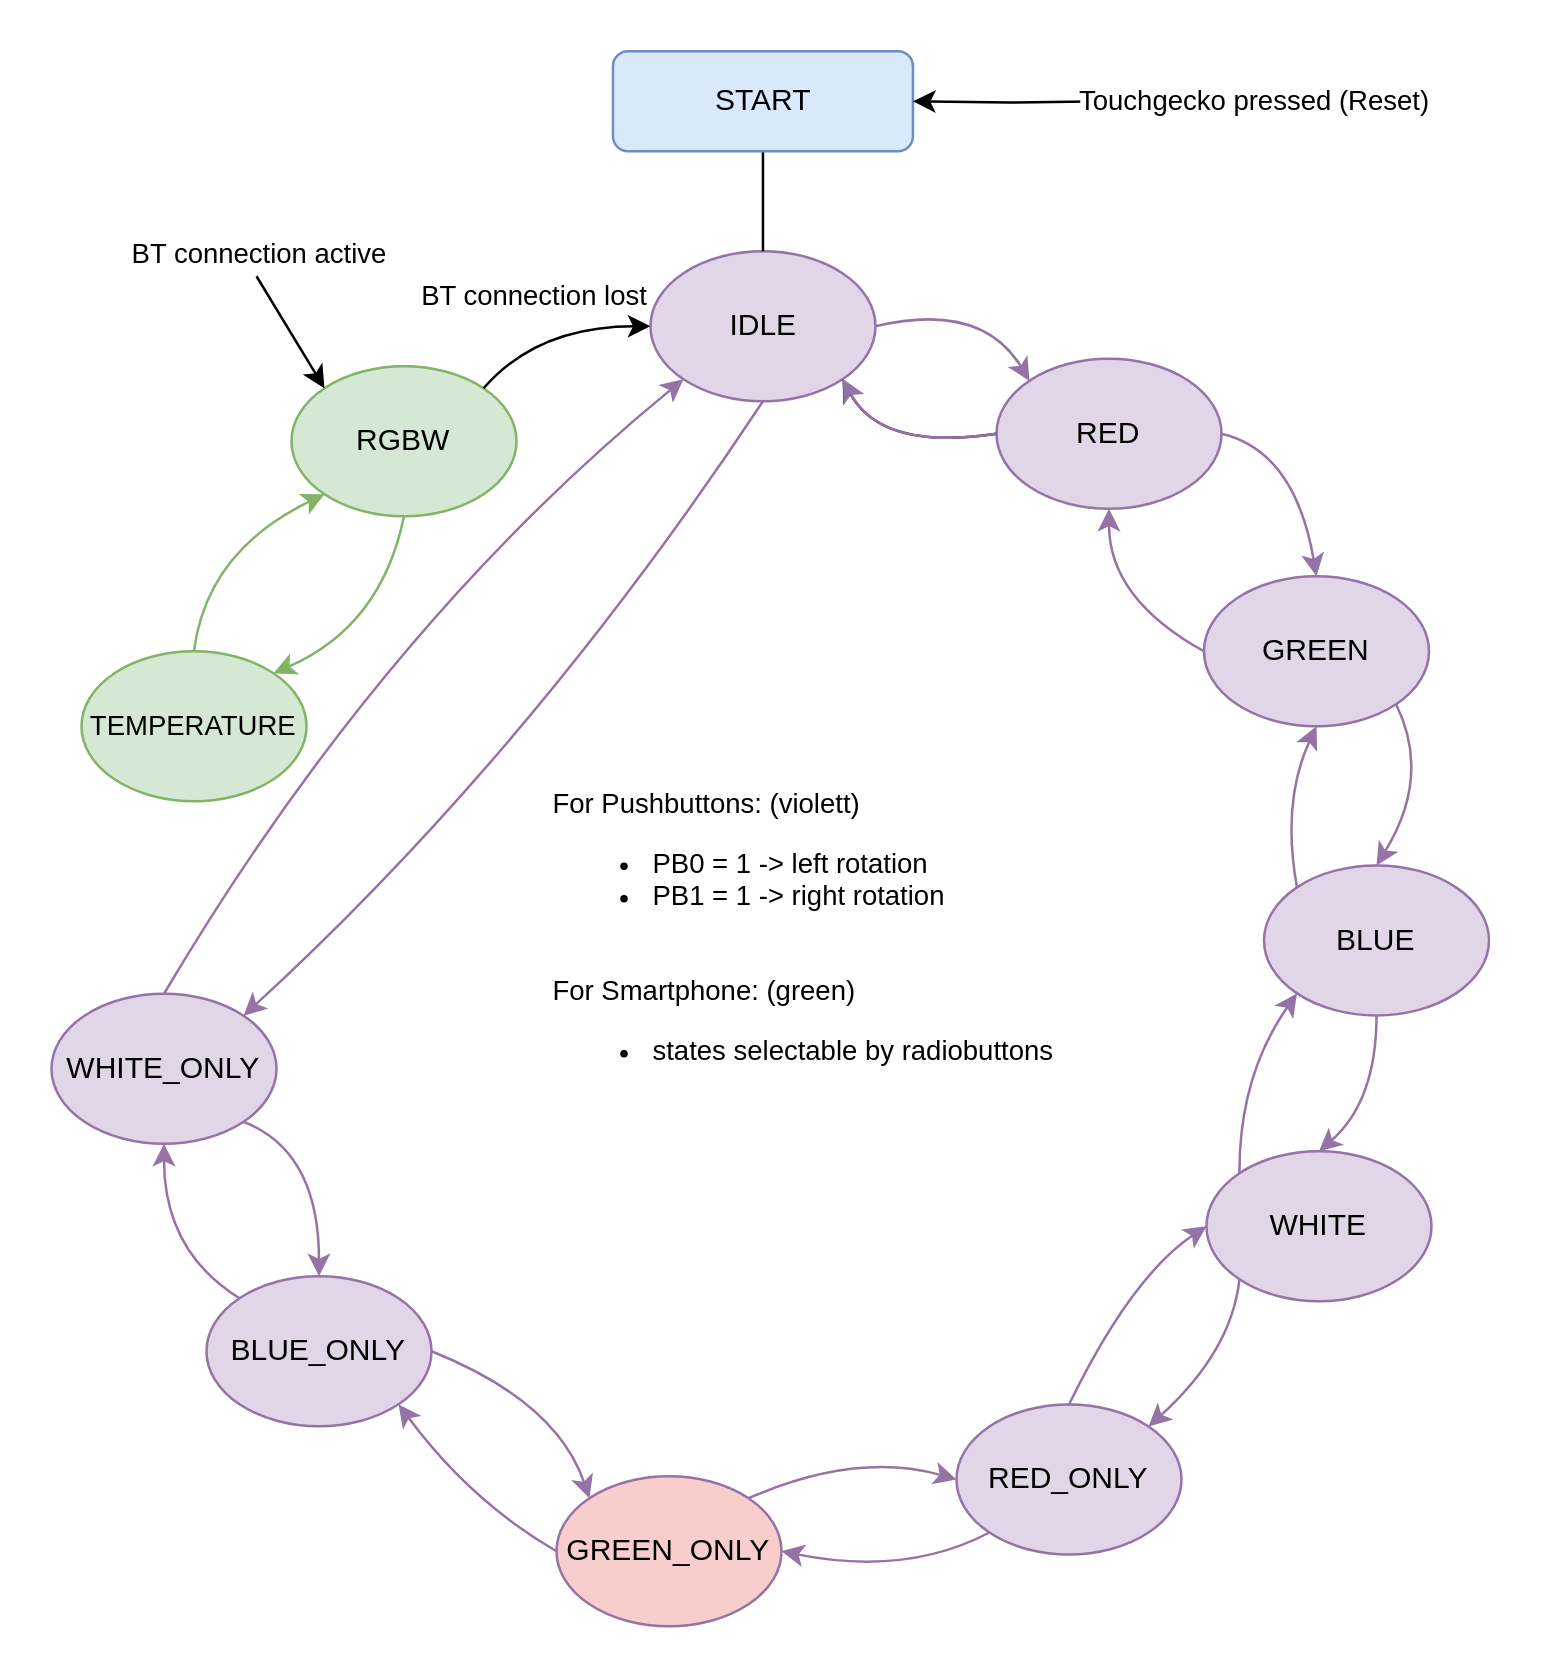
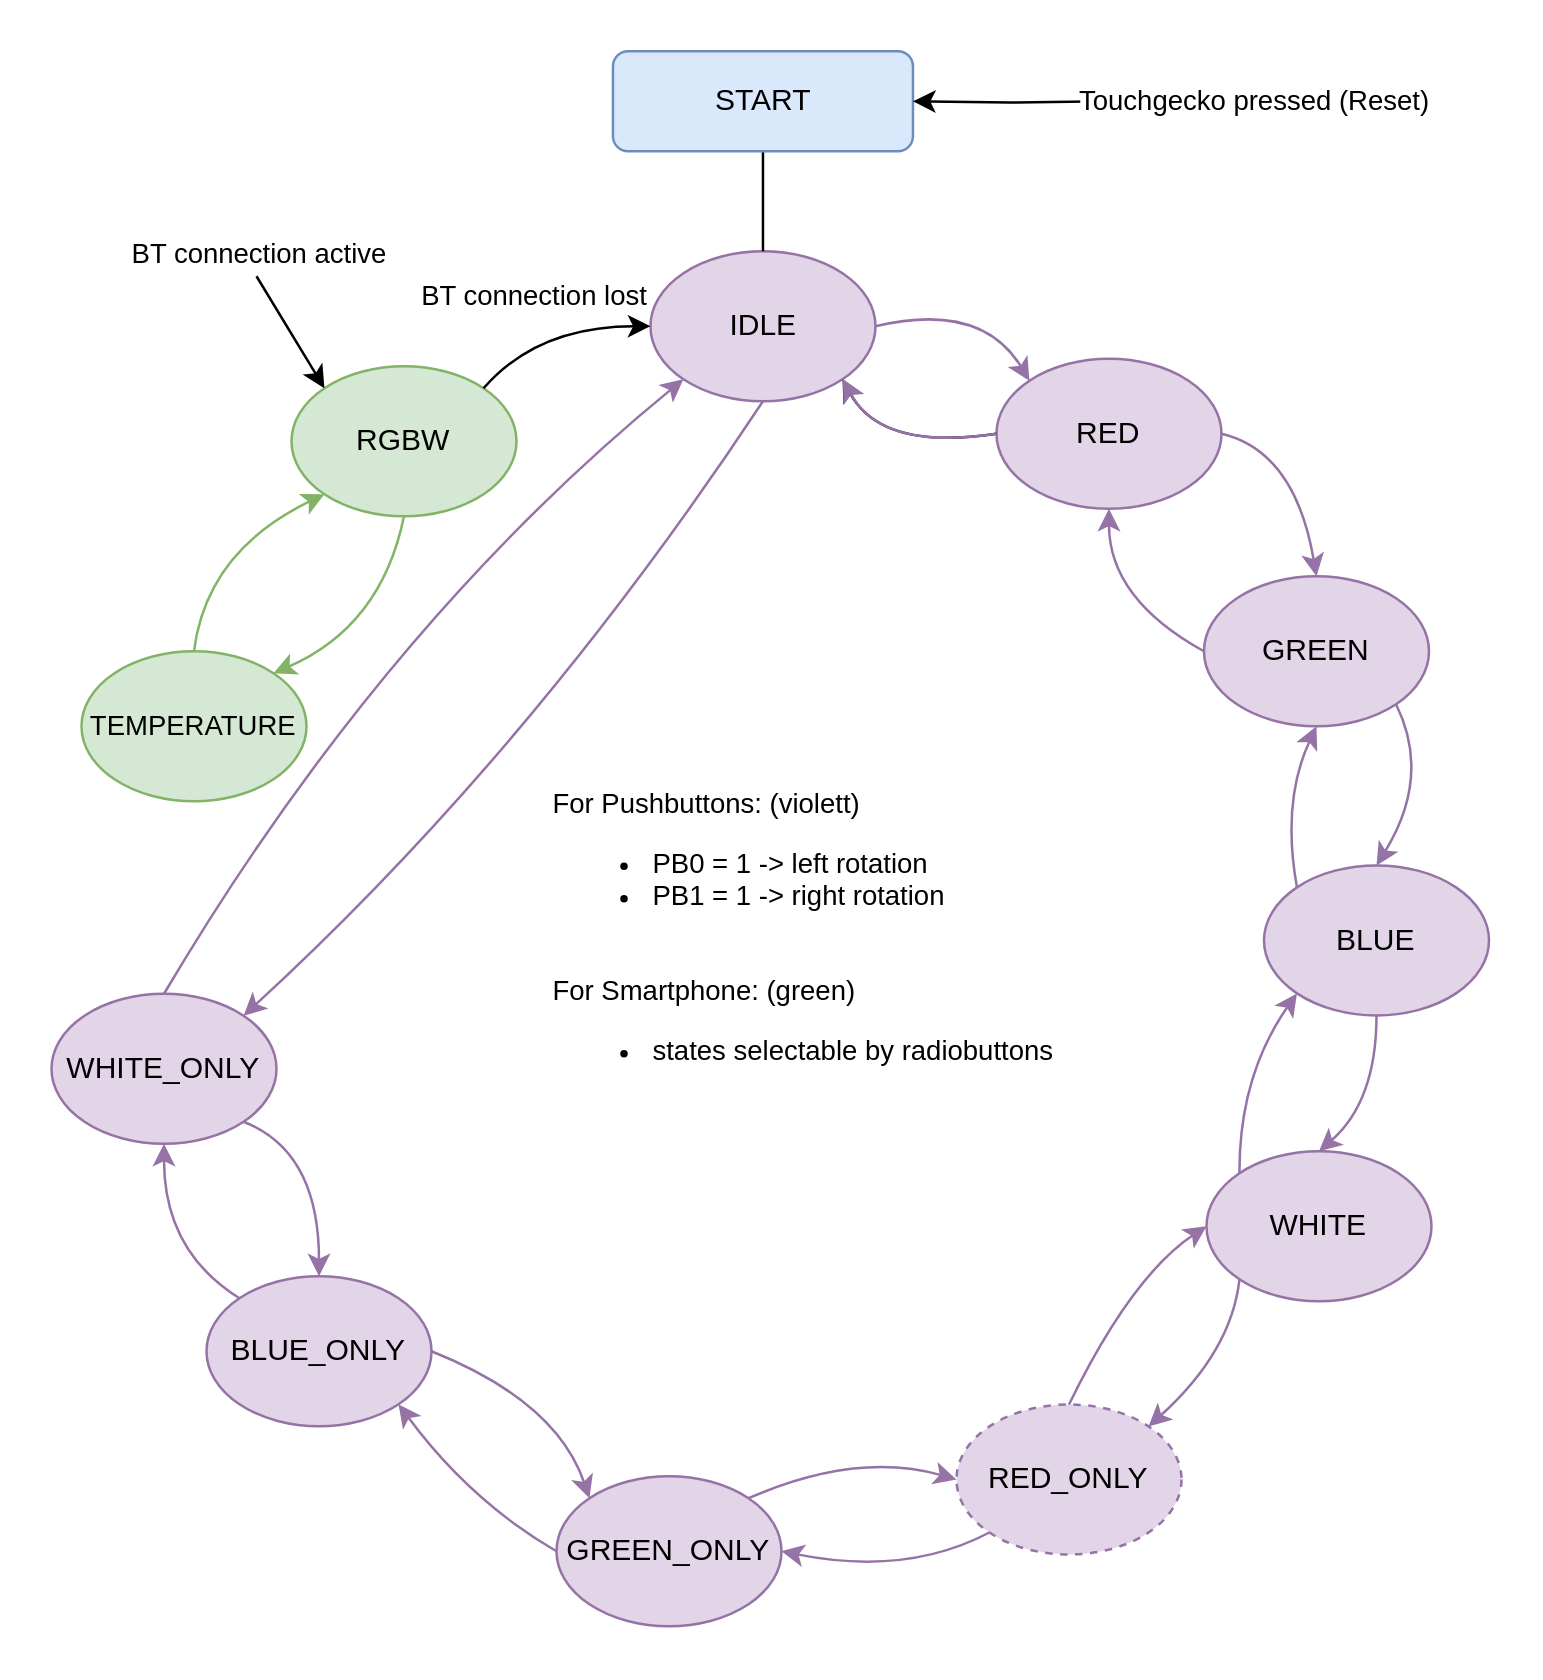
(1069, 1479) -> (1069, 1479)
(669, 1551) -> (669, 1551)
